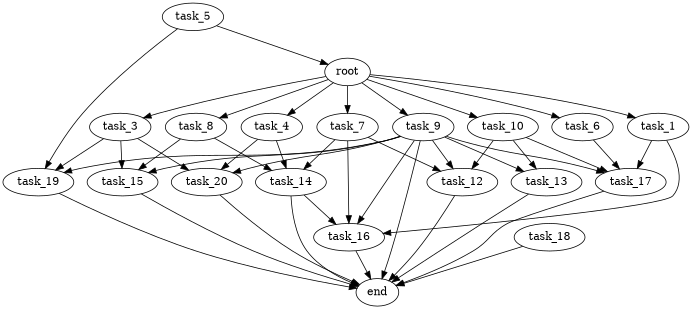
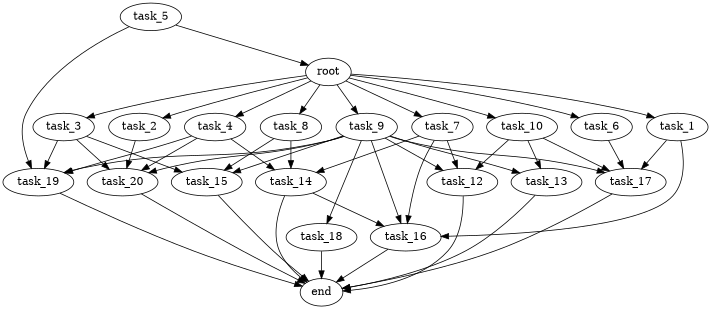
none -> (139, 127)
none -> (141, 151)
(404, 207) -> (346, 179)
